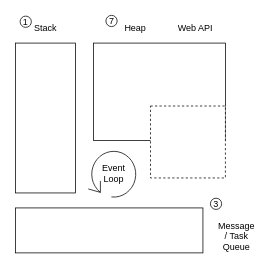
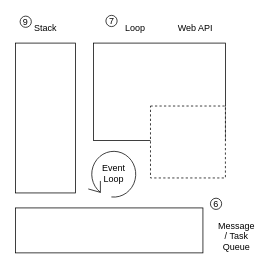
(26, 22) -> (26, 22)
(135, 28) -> (135, 28)
(216, 204) -> (216, 204)
